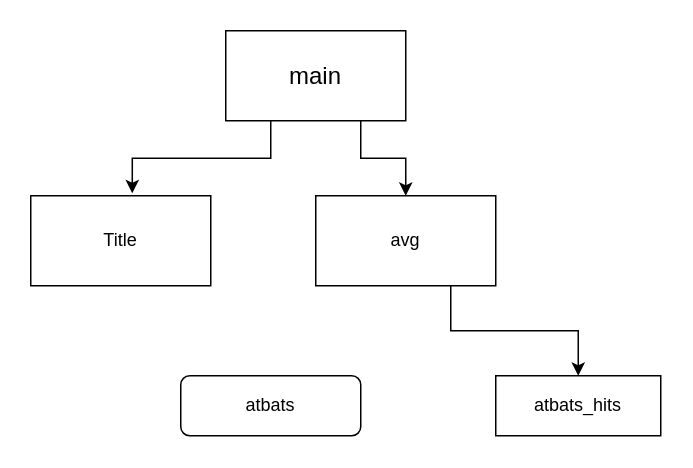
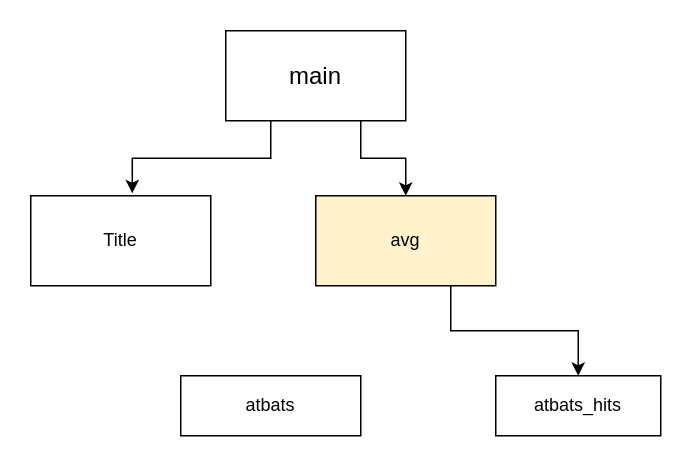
(406, 241) -> (406, 241)
(271, 406) -> (271, 406)
